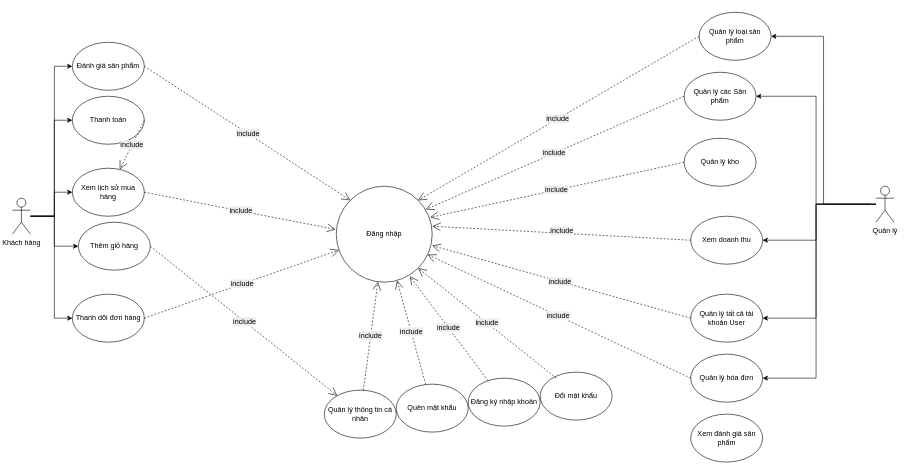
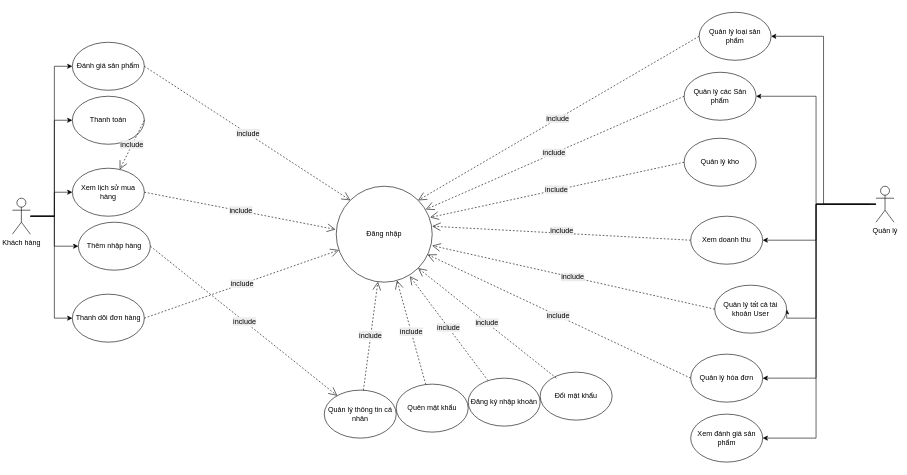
(114, 246) -> (114, 246)
(727, 318) -> (751, 309)
none -> (768, 438)
